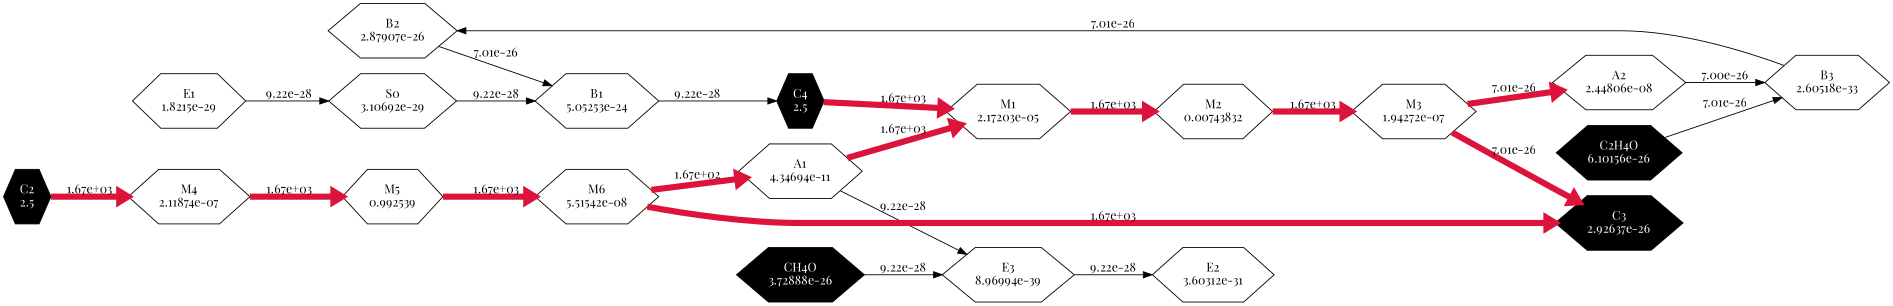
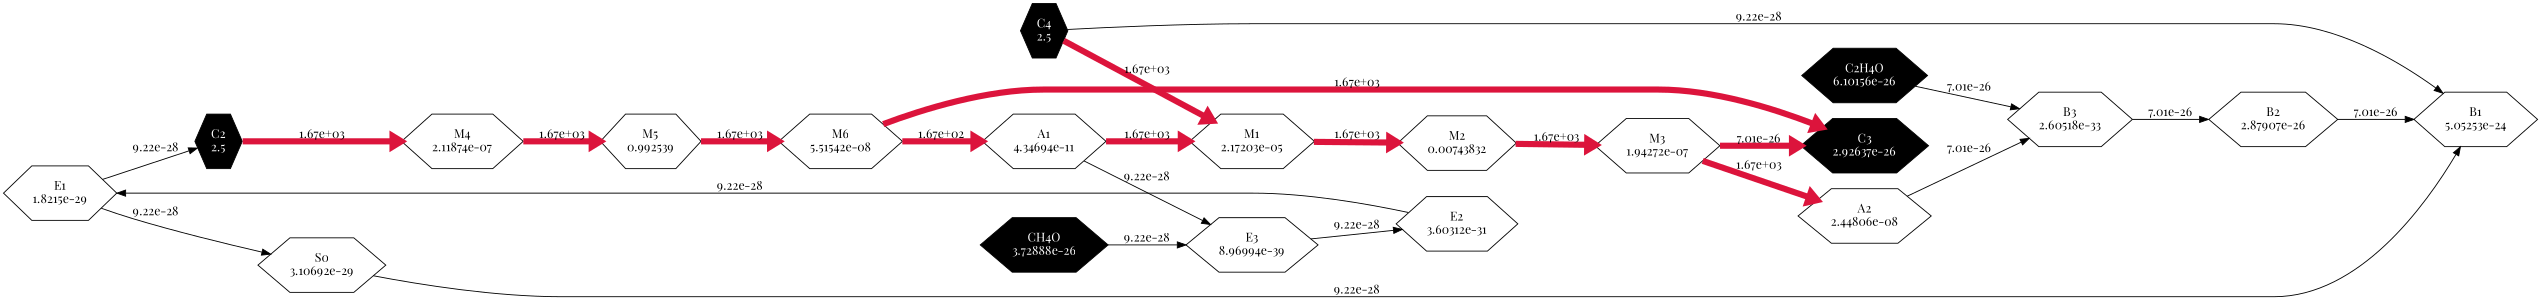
(1725, 76) -> (1969, 149)
(1514, 88) -> (1759, 165)
(713, 101) -> (1759, 24)
none -> (146, 165)
none -> (768, 193)
